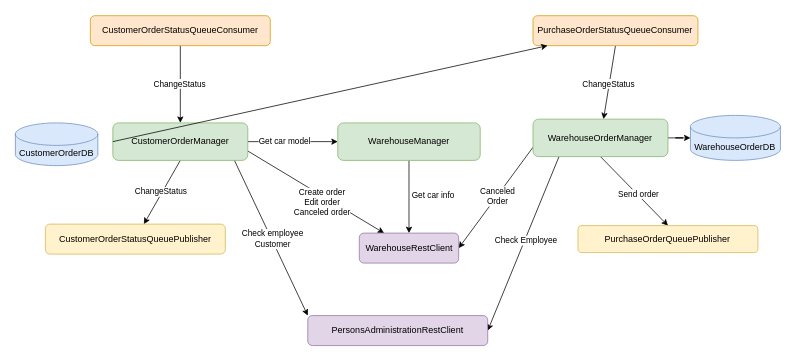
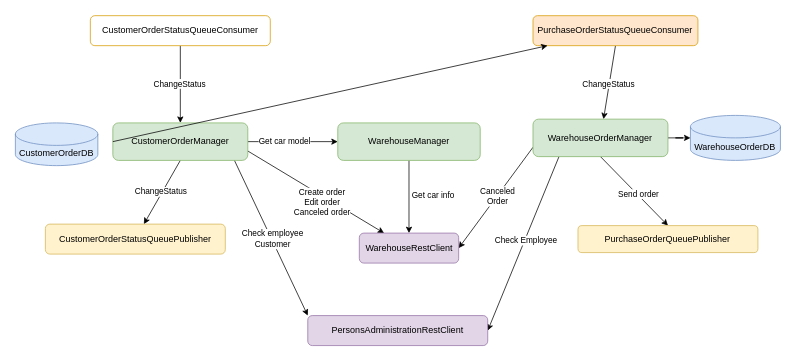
(180, 30) -> (180, 30)
